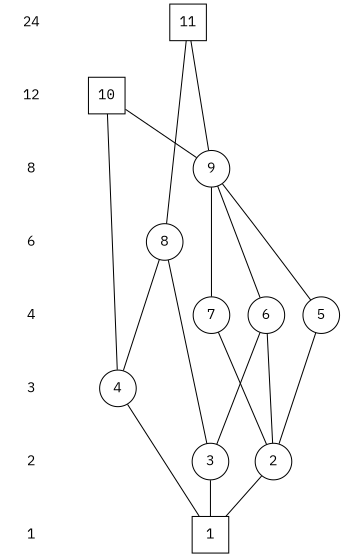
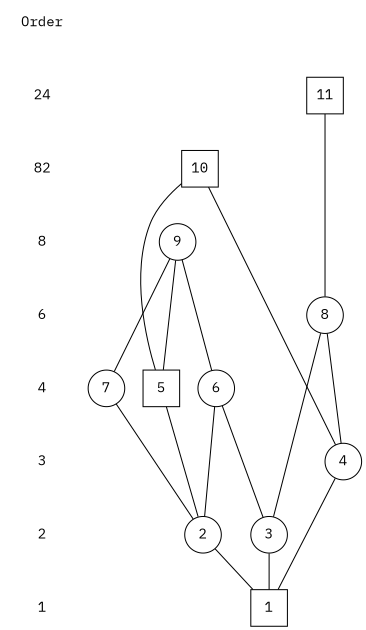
none -> (42, 22)
(32, 96) -> (42, 169)
(200, 96) -> none
(161, 133) -> (141, 271)
(321, 315) -> (161, 388)
